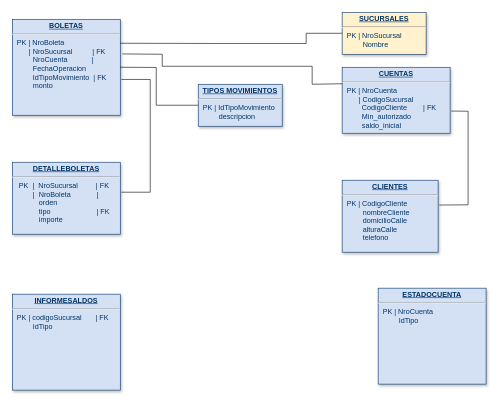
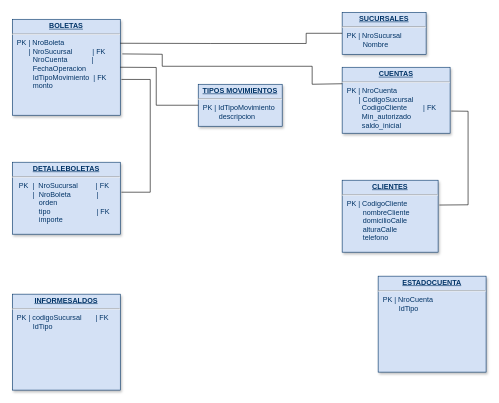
(384, 33) -> (384, 33)
(432, 336) -> (432, 324)
